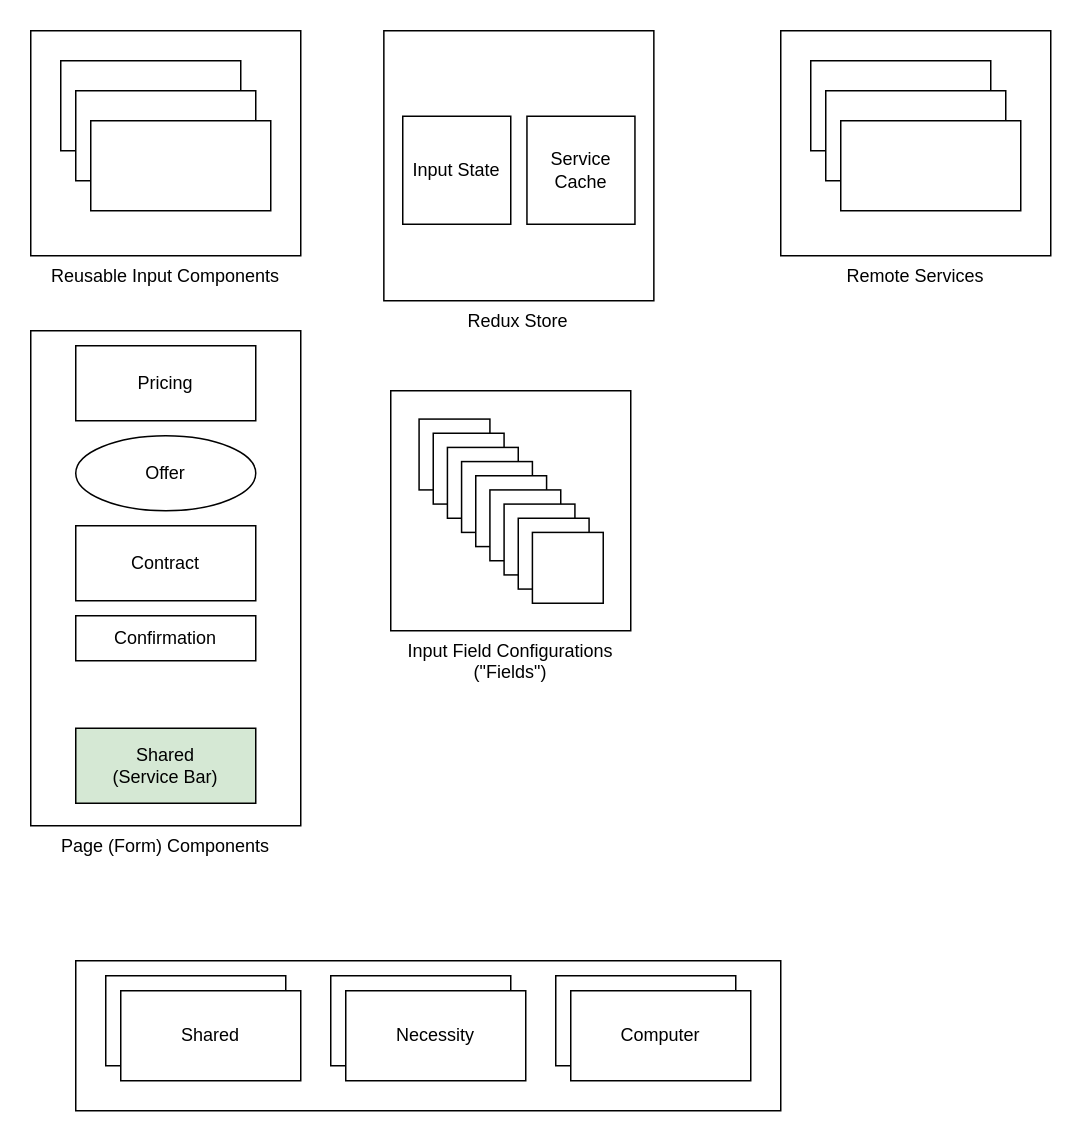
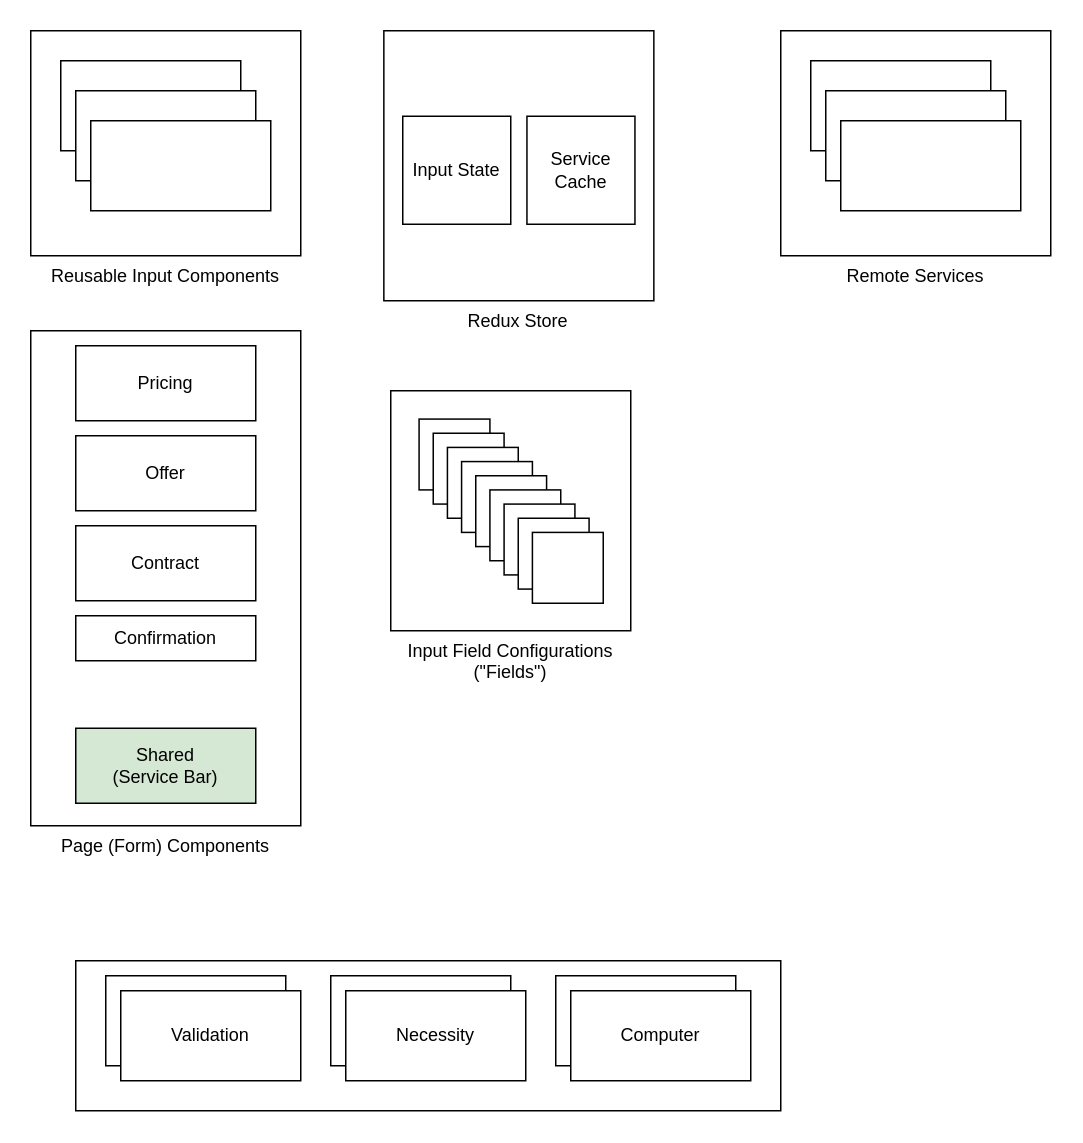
(166, 473) -> (166, 473)
(211, 1036) -> (211, 1036)
